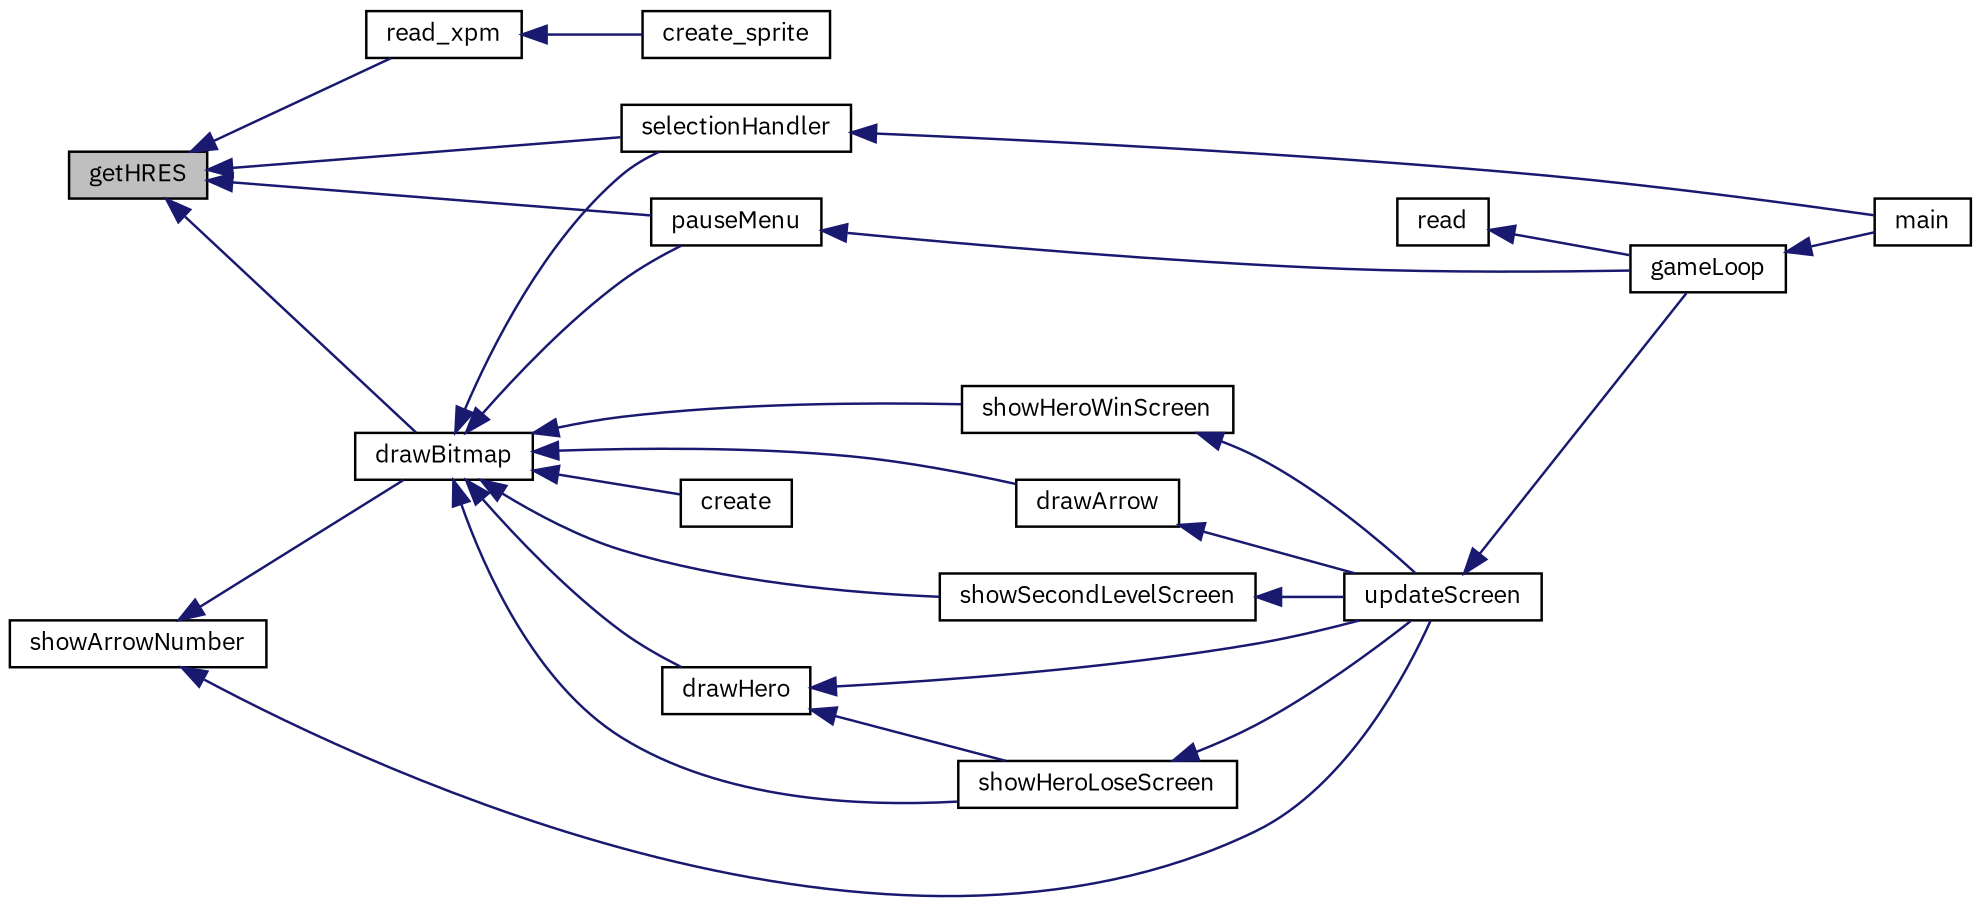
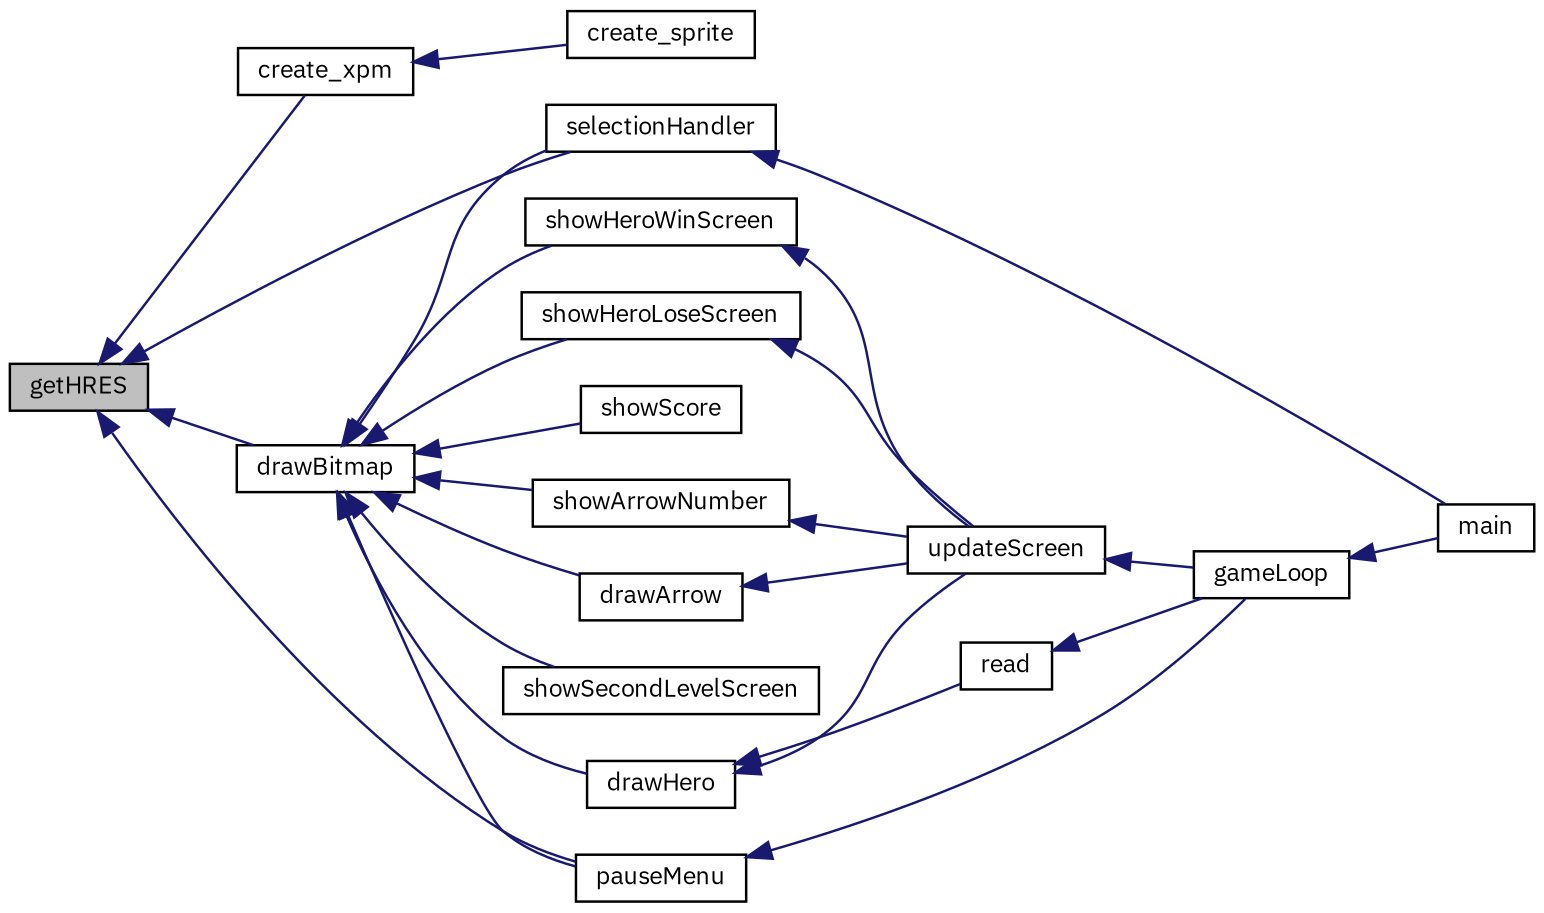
(444, 35) -> (326, 72)
(736, 503) -> (661, 409)
(302, 543) -> (486, 485)
(1313, 597) -> none
(920, 738) -> (860, 723)
